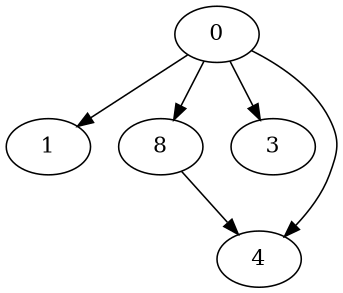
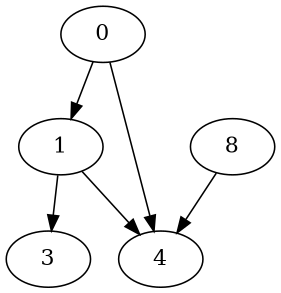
(192, 84) -> none
(241, 84) -> (56, 195)
none -> (106, 197)
